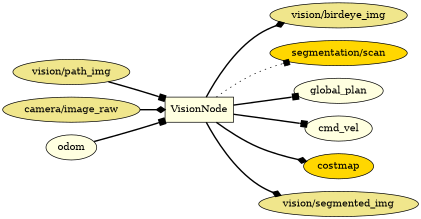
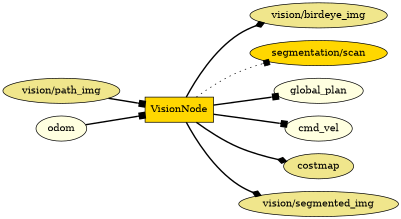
(71, 110) -> none
(199, 110) -> (179, 110)
(339, 166) -> (319, 166)
